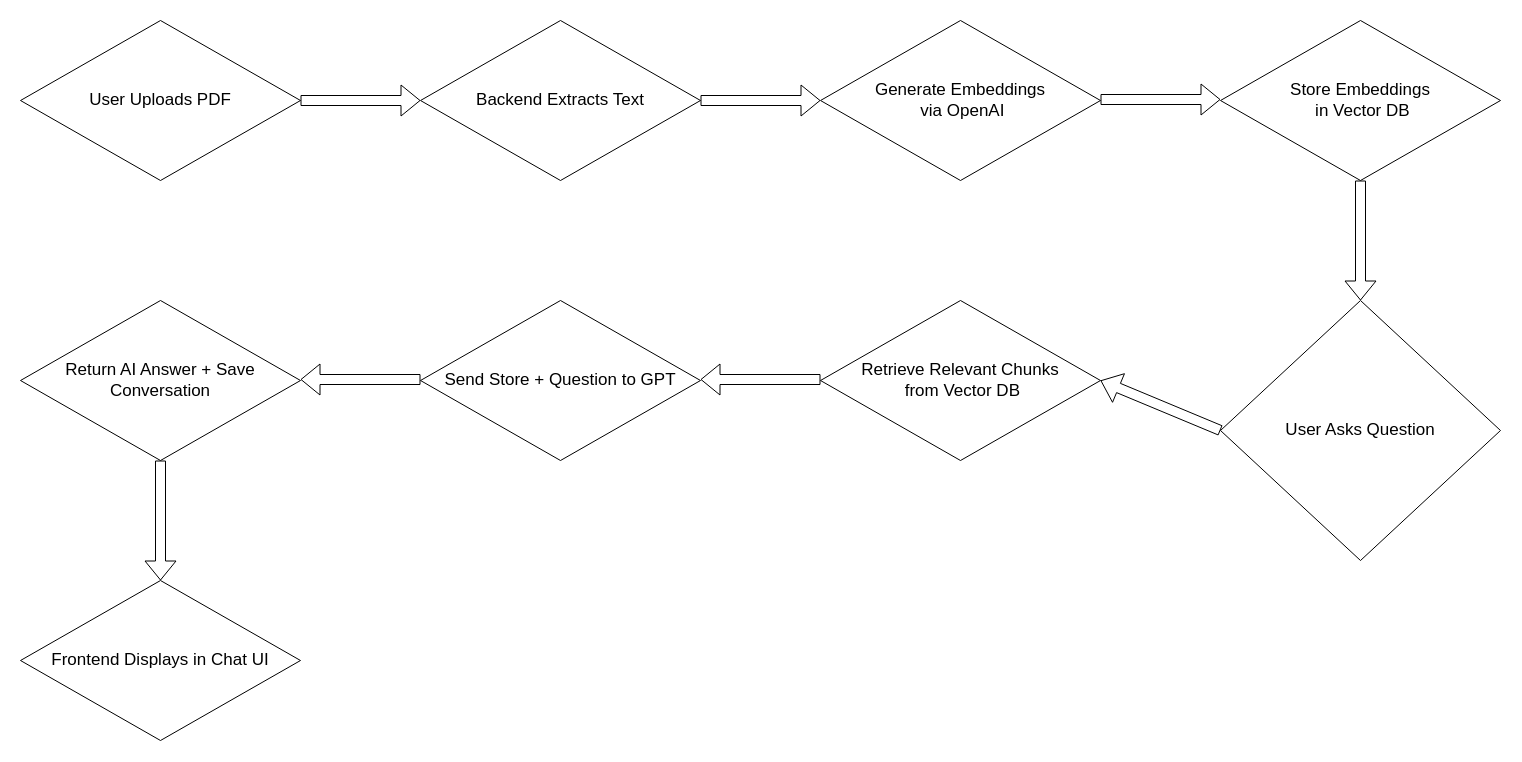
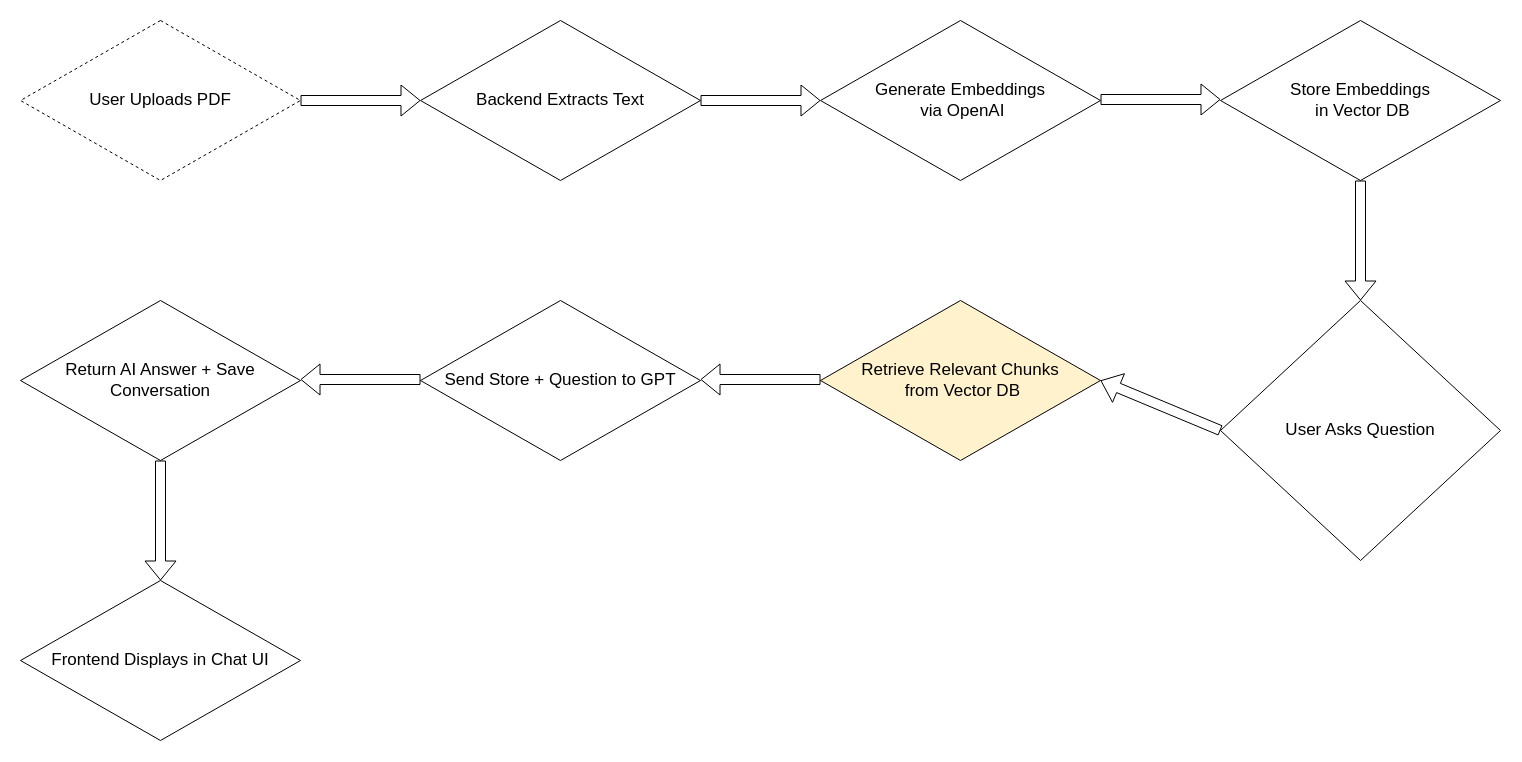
(161, 101) -> (161, 101)
(961, 381) -> (961, 381)
